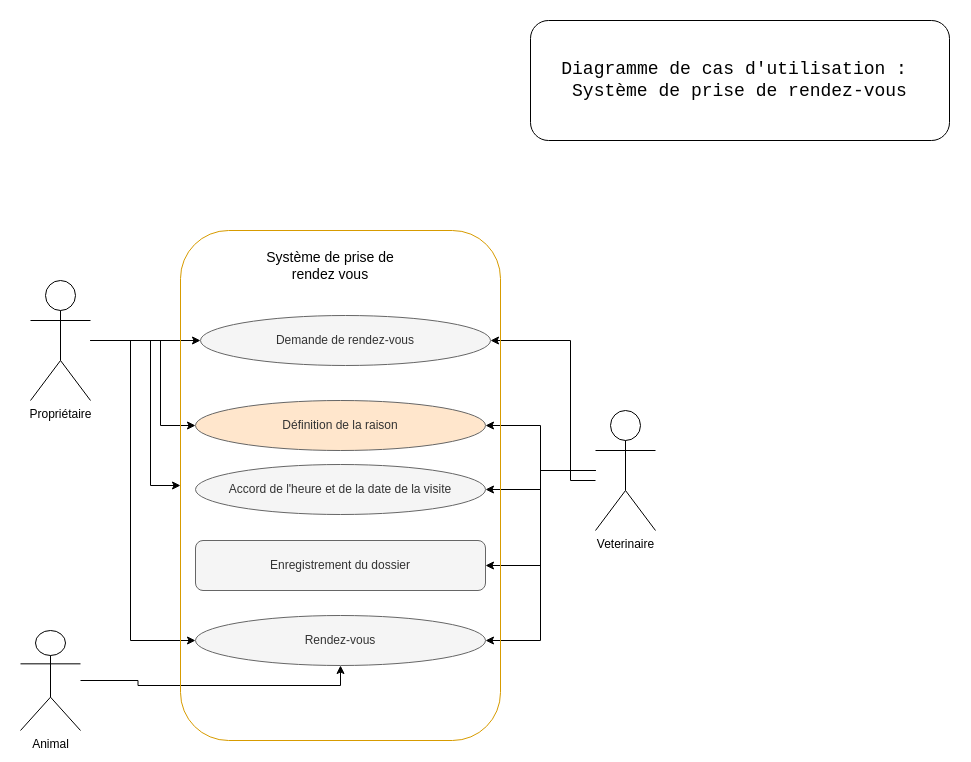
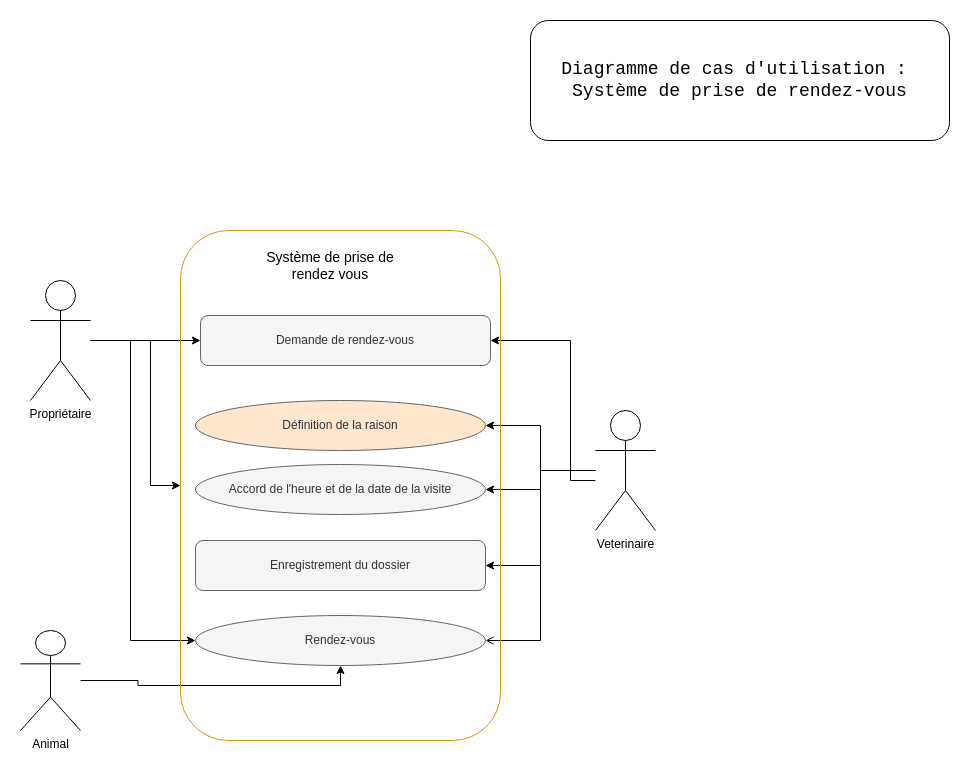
(346, 341) -> (346, 341)
(161, 398) -> none
(493, 641) -> (491, 641)
